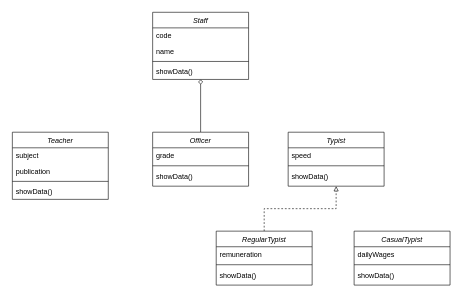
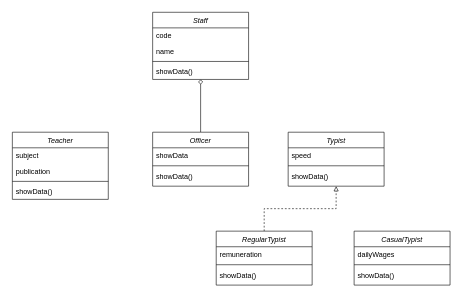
(166, 156) -> (172, 156)
